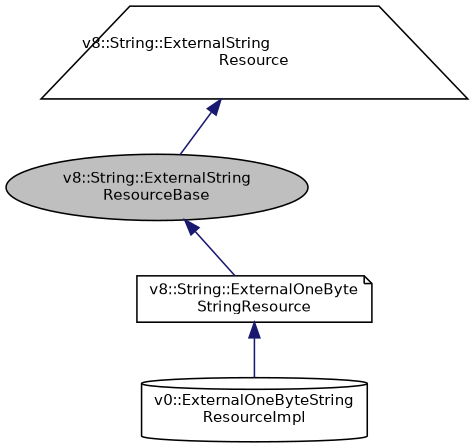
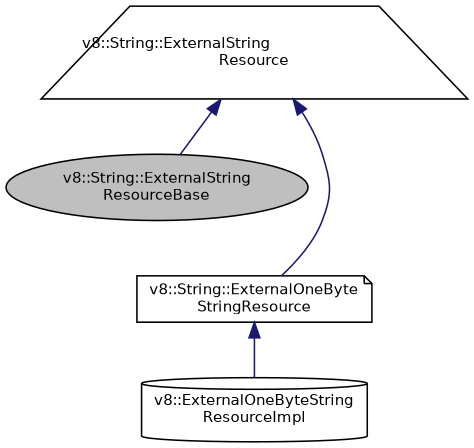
(215, 254) -> (329, 199)
(254, 410) -> (254, 410)
